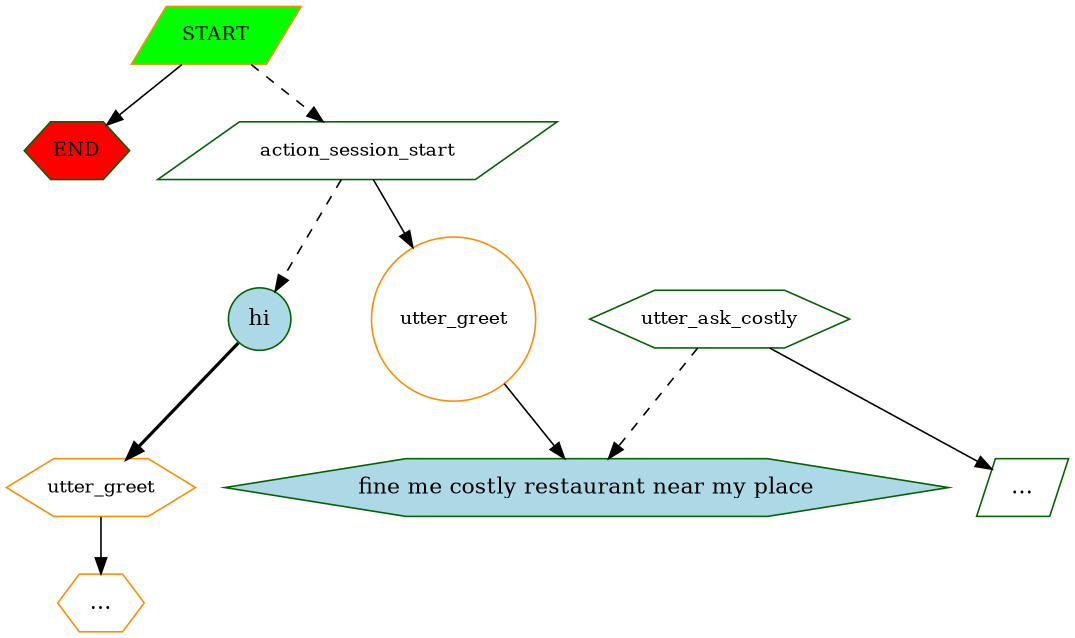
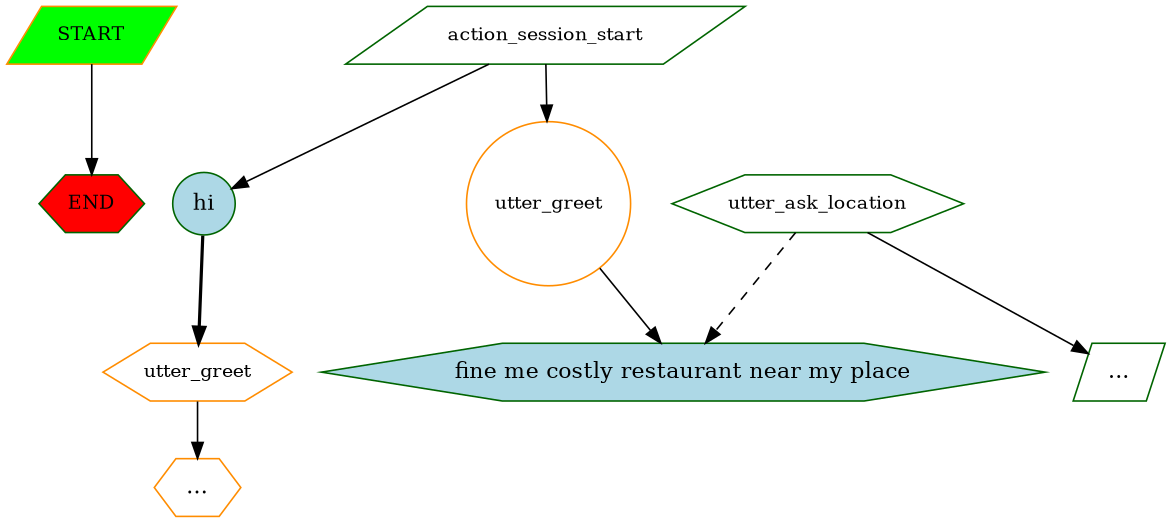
(281, 88) -> none
(312, 228) -> (368, 123)
(720, 319) -> (818, 204)
